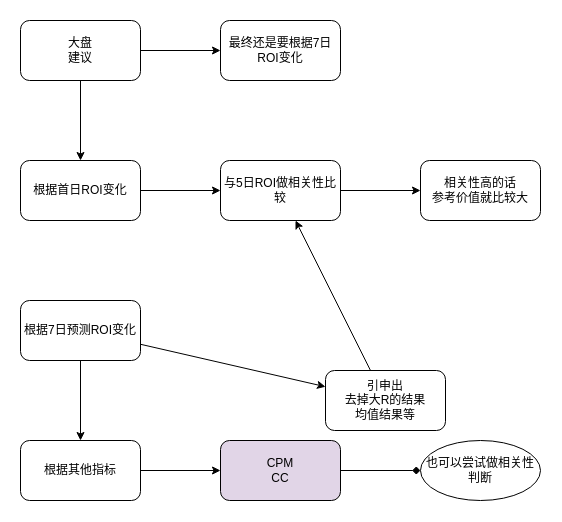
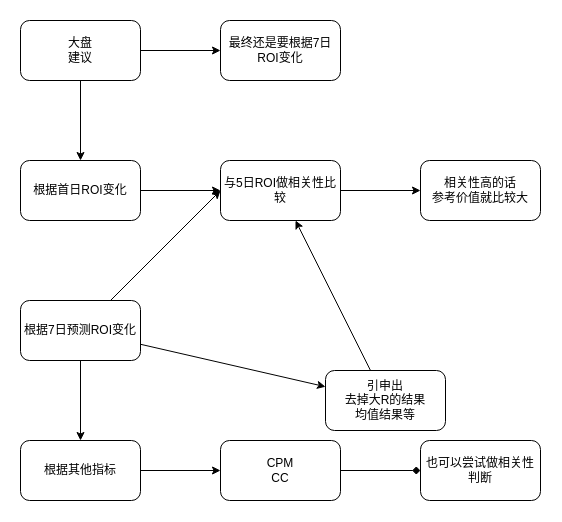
none -> (163, 248)
(281, 471) -> (281, 471)
(481, 471) -> (481, 471)
